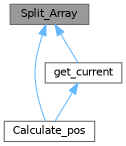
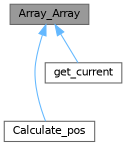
(49, 14) -> (49, 14)
(64, 107) -> none
